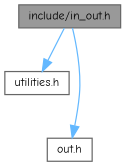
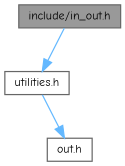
(80, 77) -> (51, 111)
